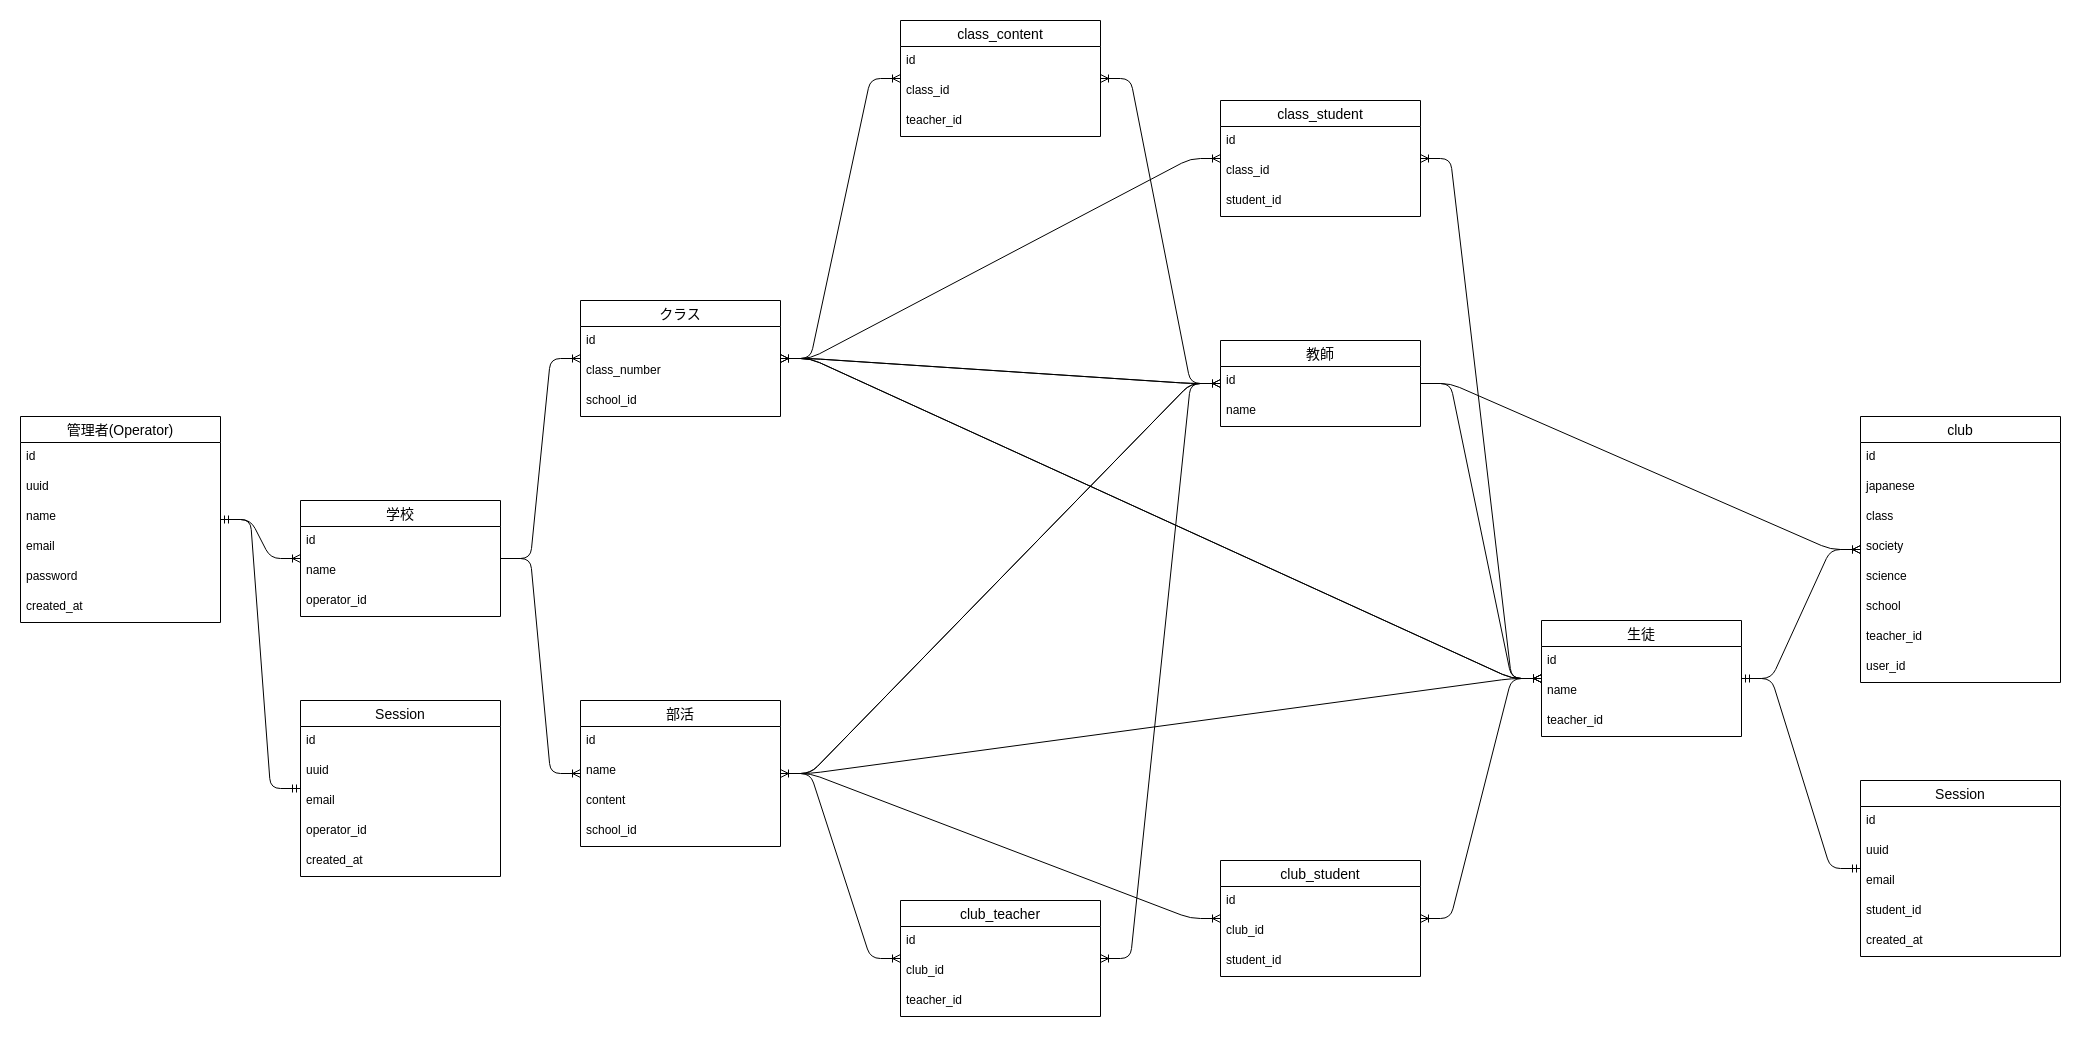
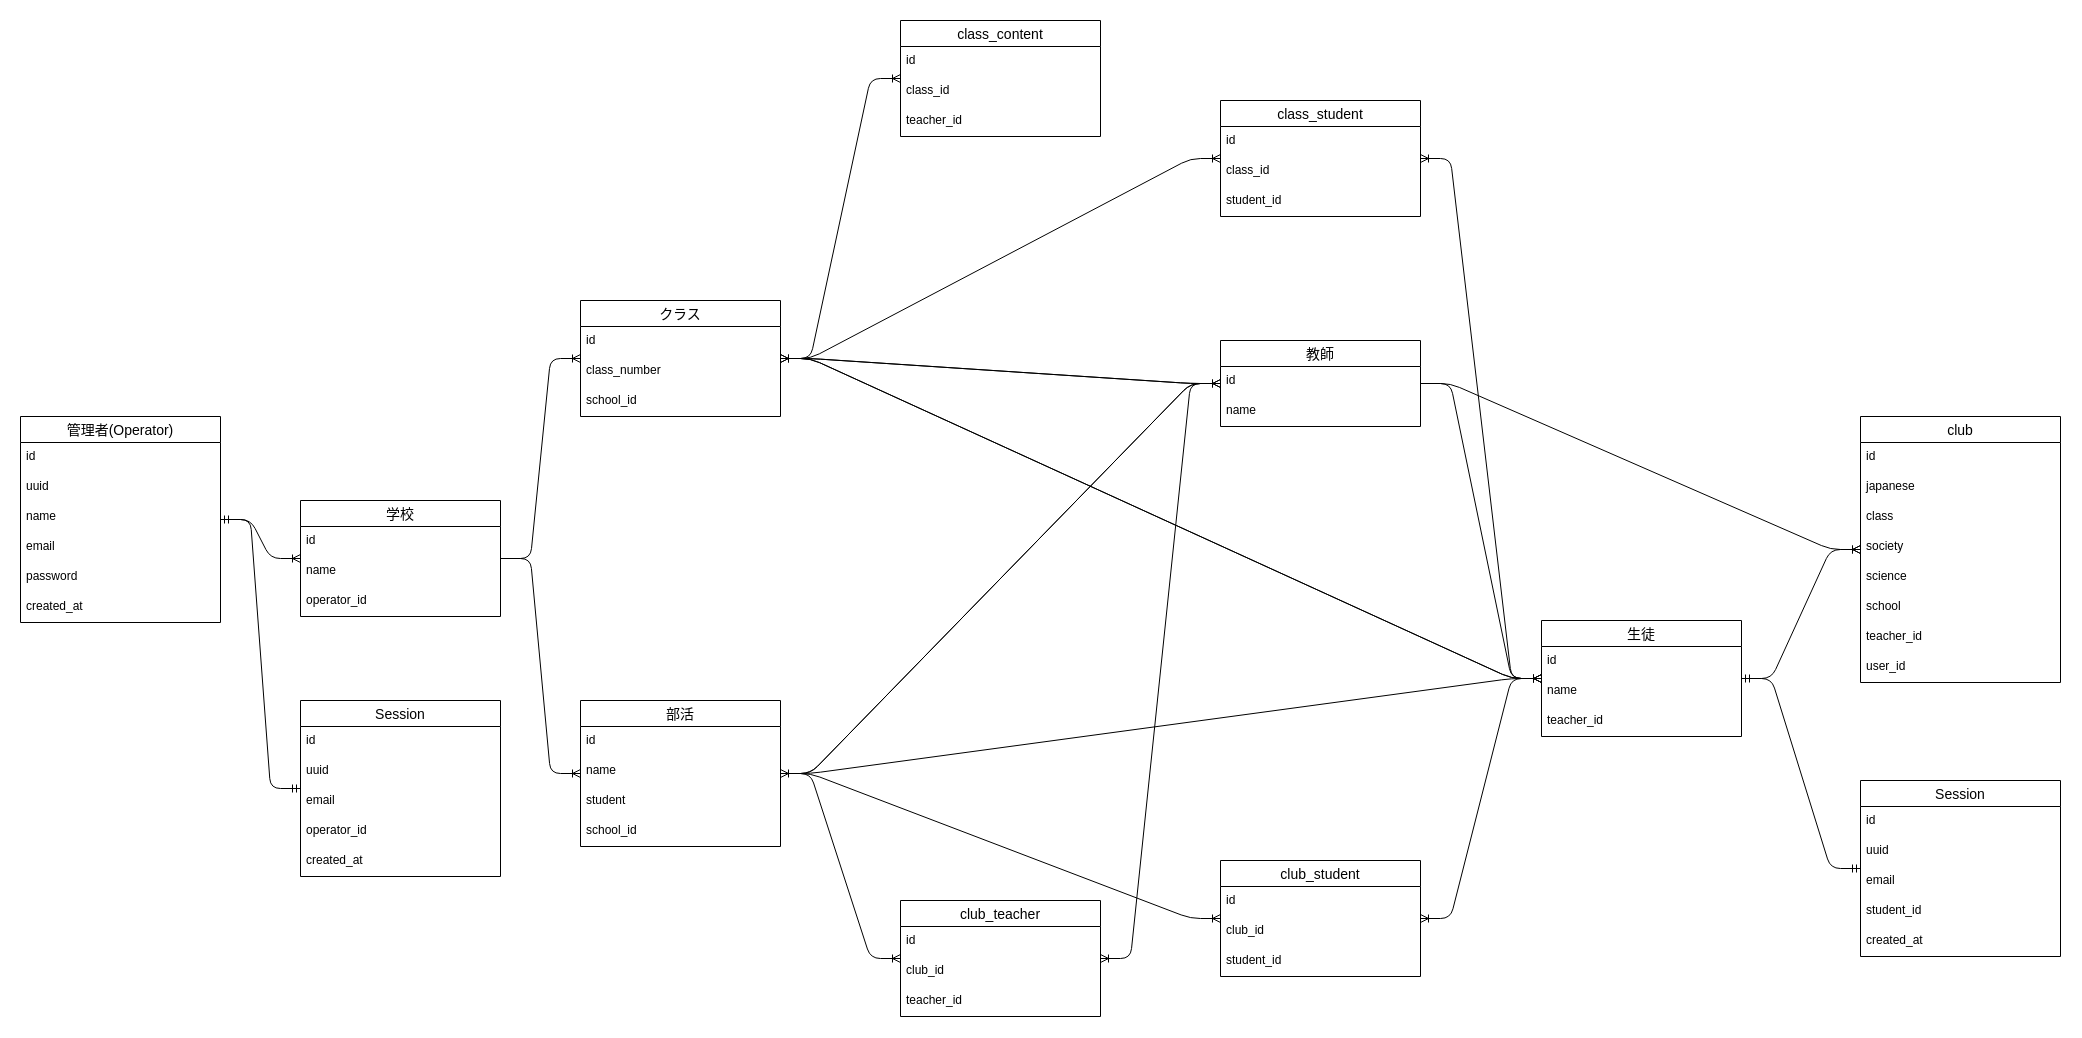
(1158, 219) -> none
(610, 800) -> (610, 800)
